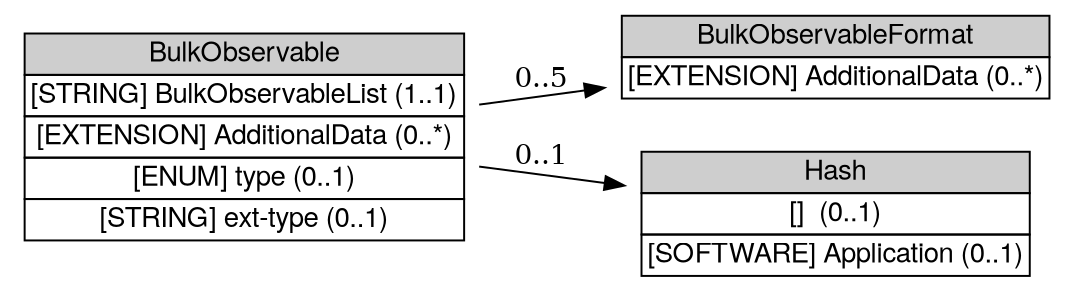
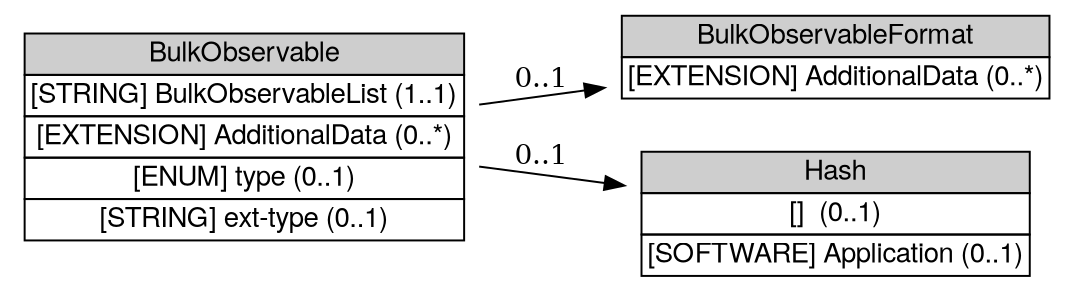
(542, 80) -> (542, 80)
